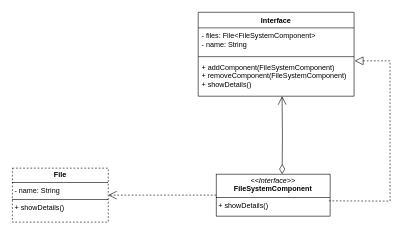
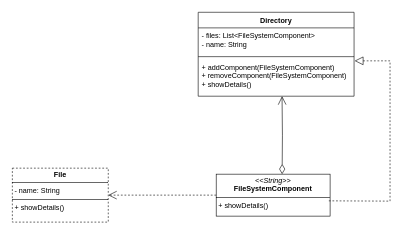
(276, 21) -> (276, 21)
(262, 41) -> (263, 41)
(253, 187) -> (253, 187)
